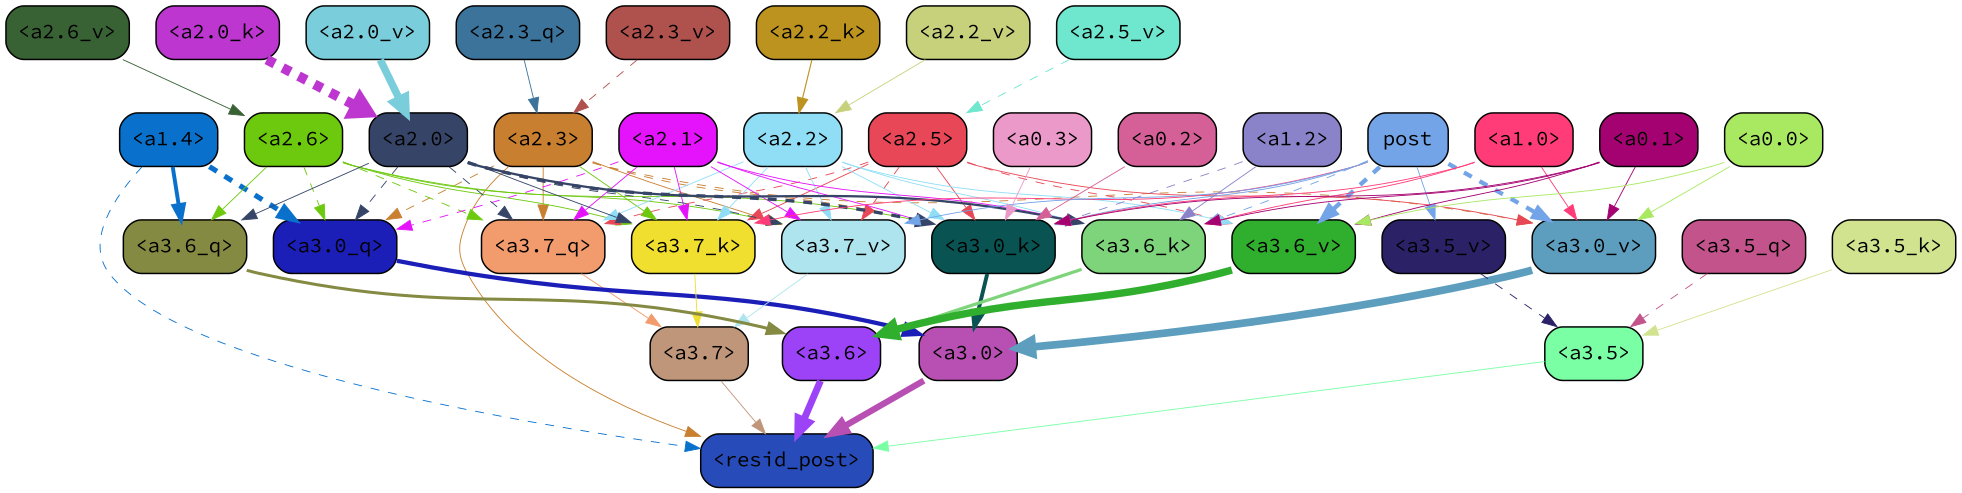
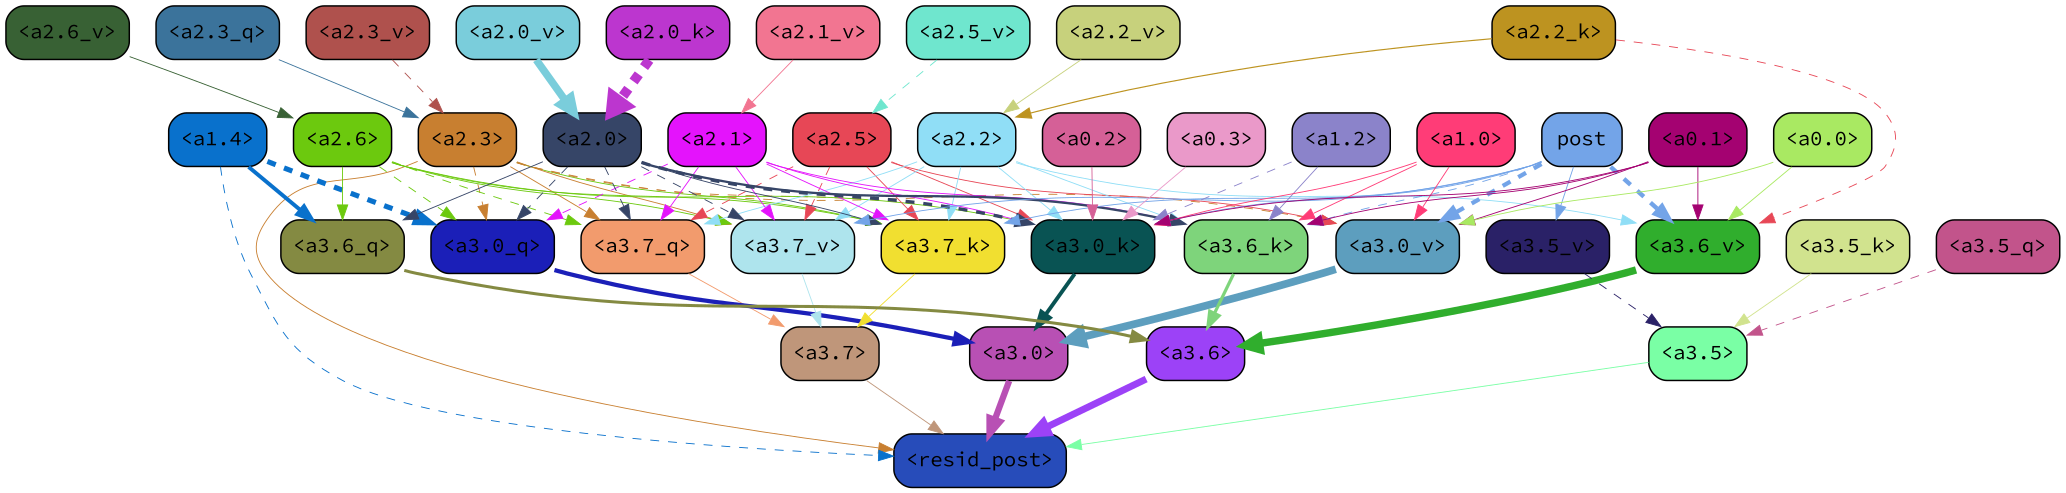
none -> (818, 33)
(1092, 193) -> (1843, 86)
(1070, 199) -> (1282, 198)
